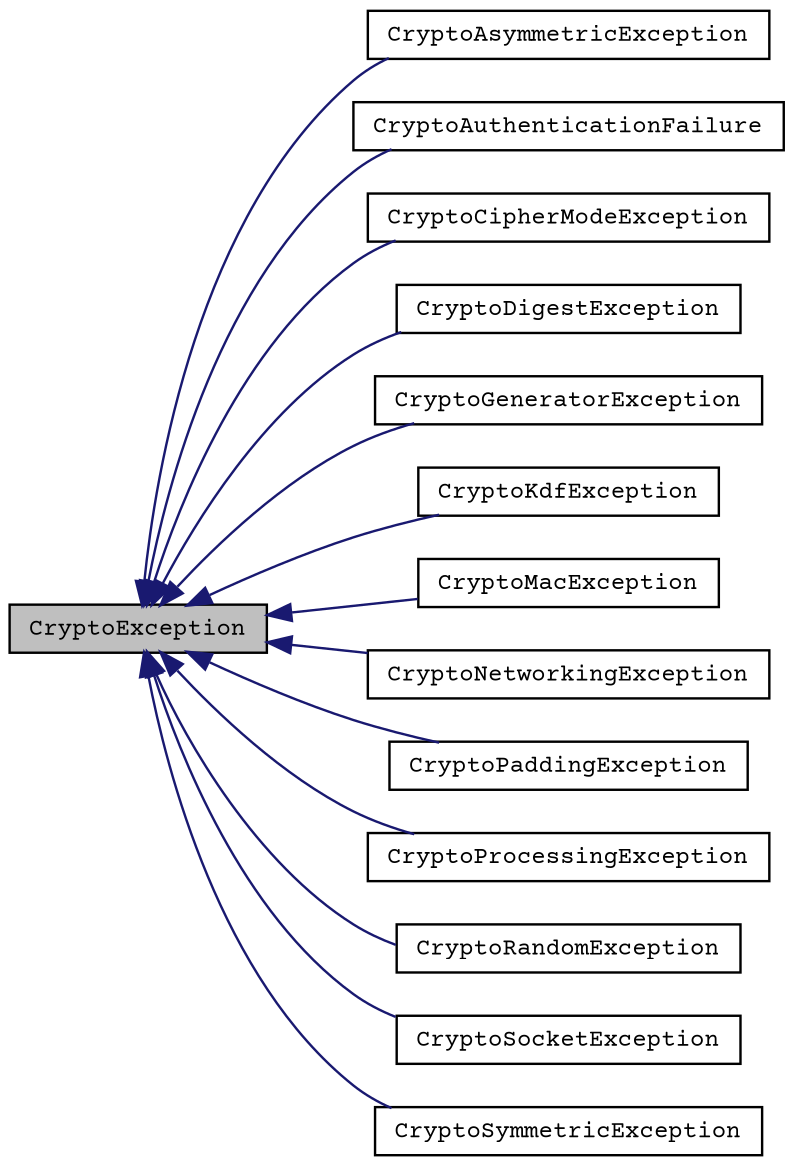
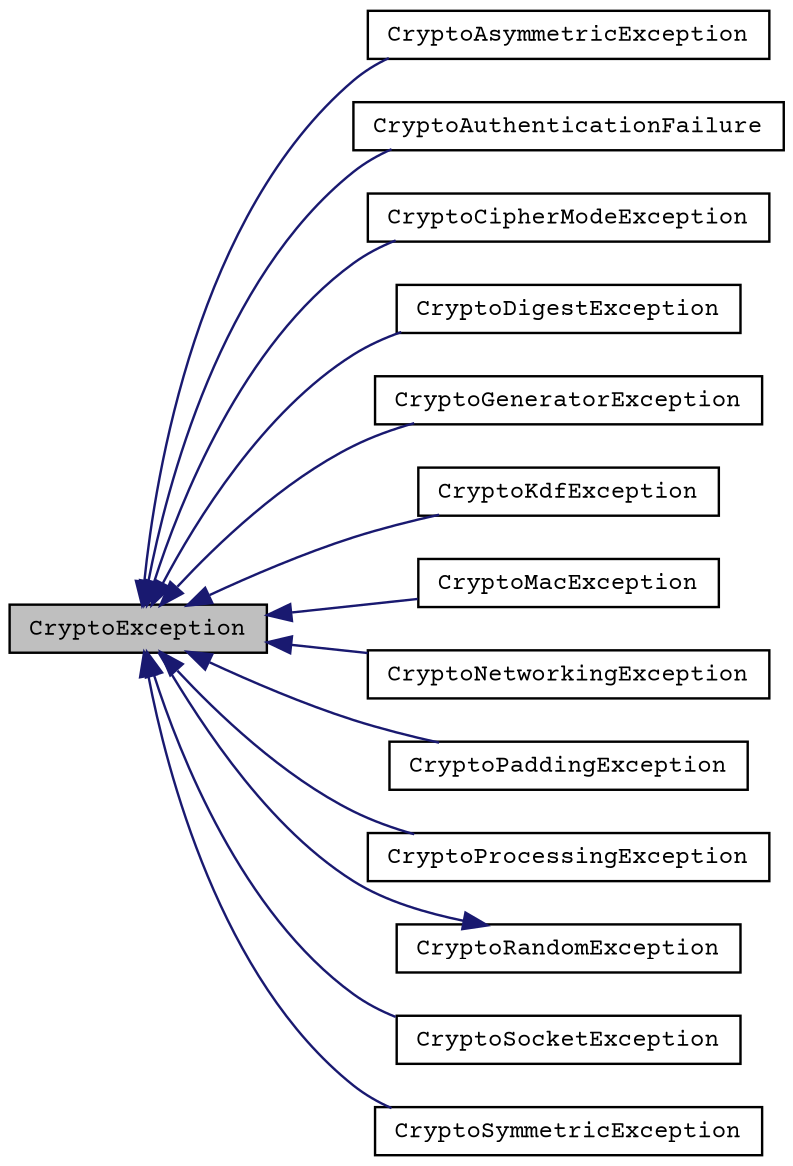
(253, 832) -> (282, 822)
